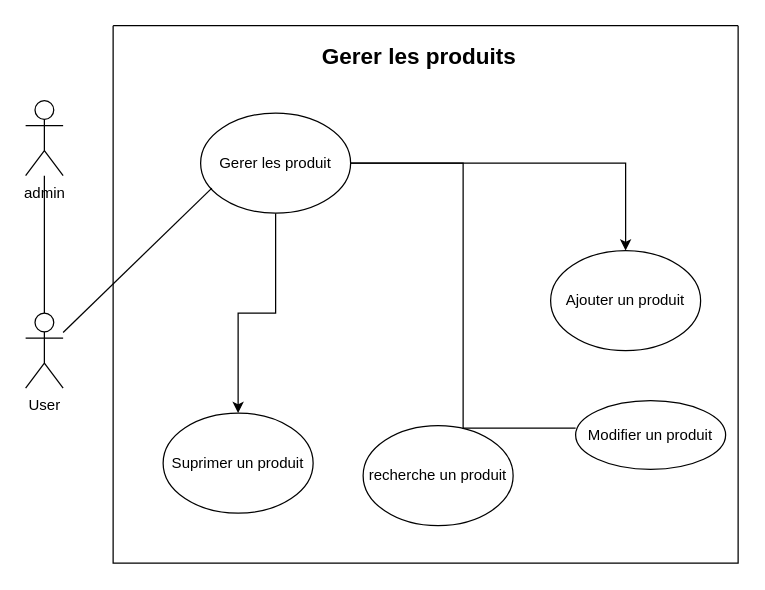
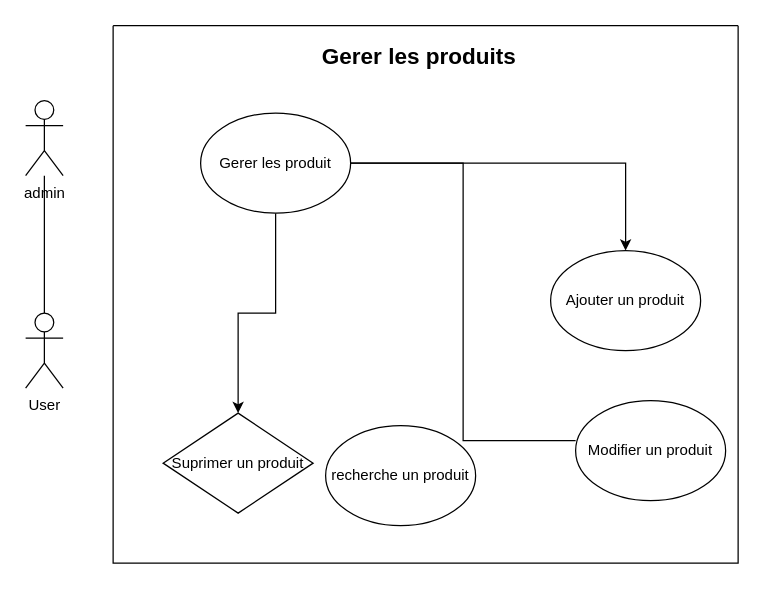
(137, 261) -> none
(651, 435) -> (651, 451)
(238, 463) -> (238, 463)
(438, 476) -> (401, 476)
